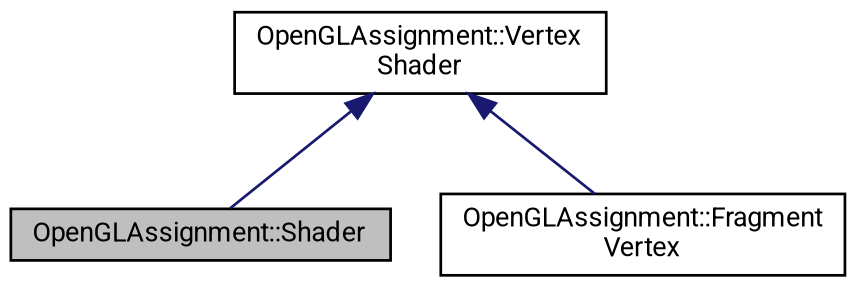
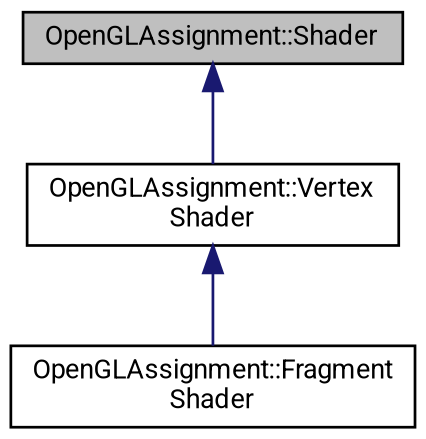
(291, 160) -> (213, 128)
(643, 235) -> (213, 387)
